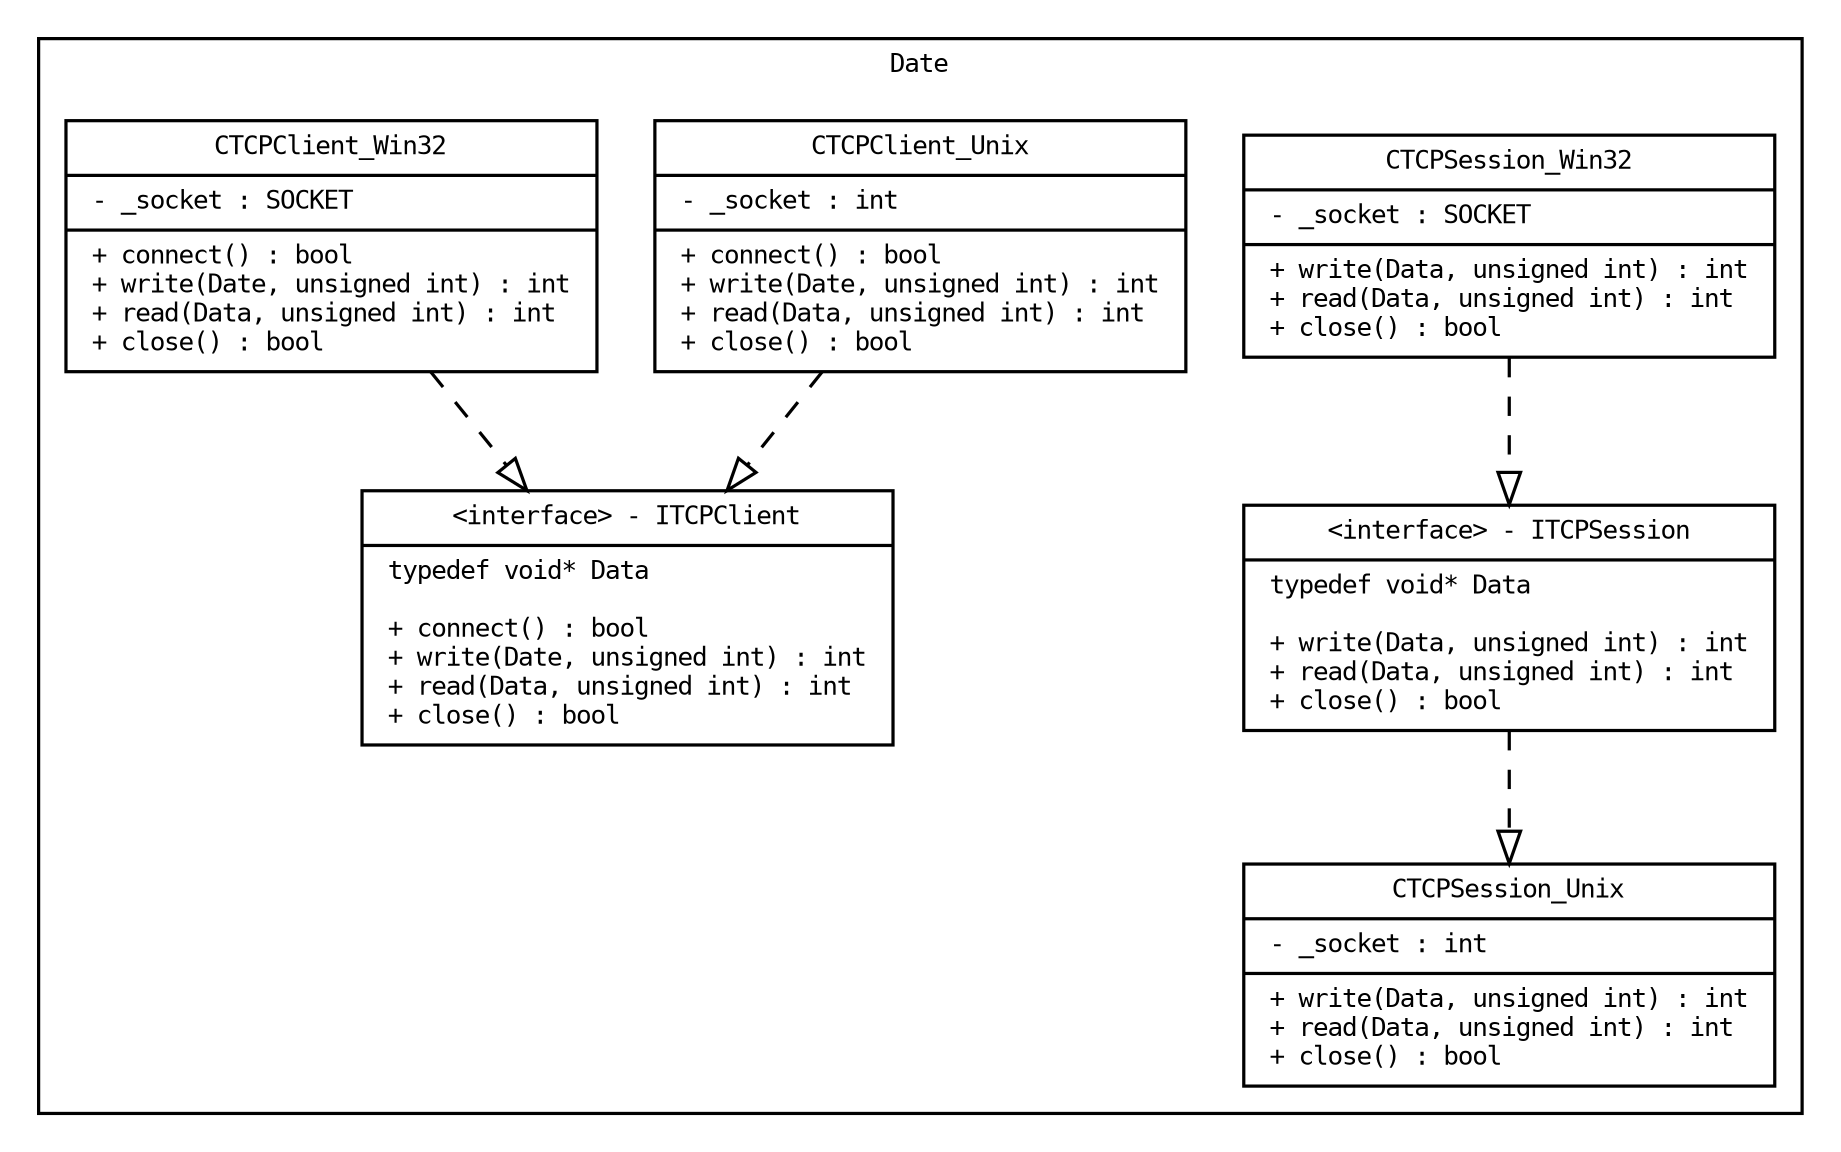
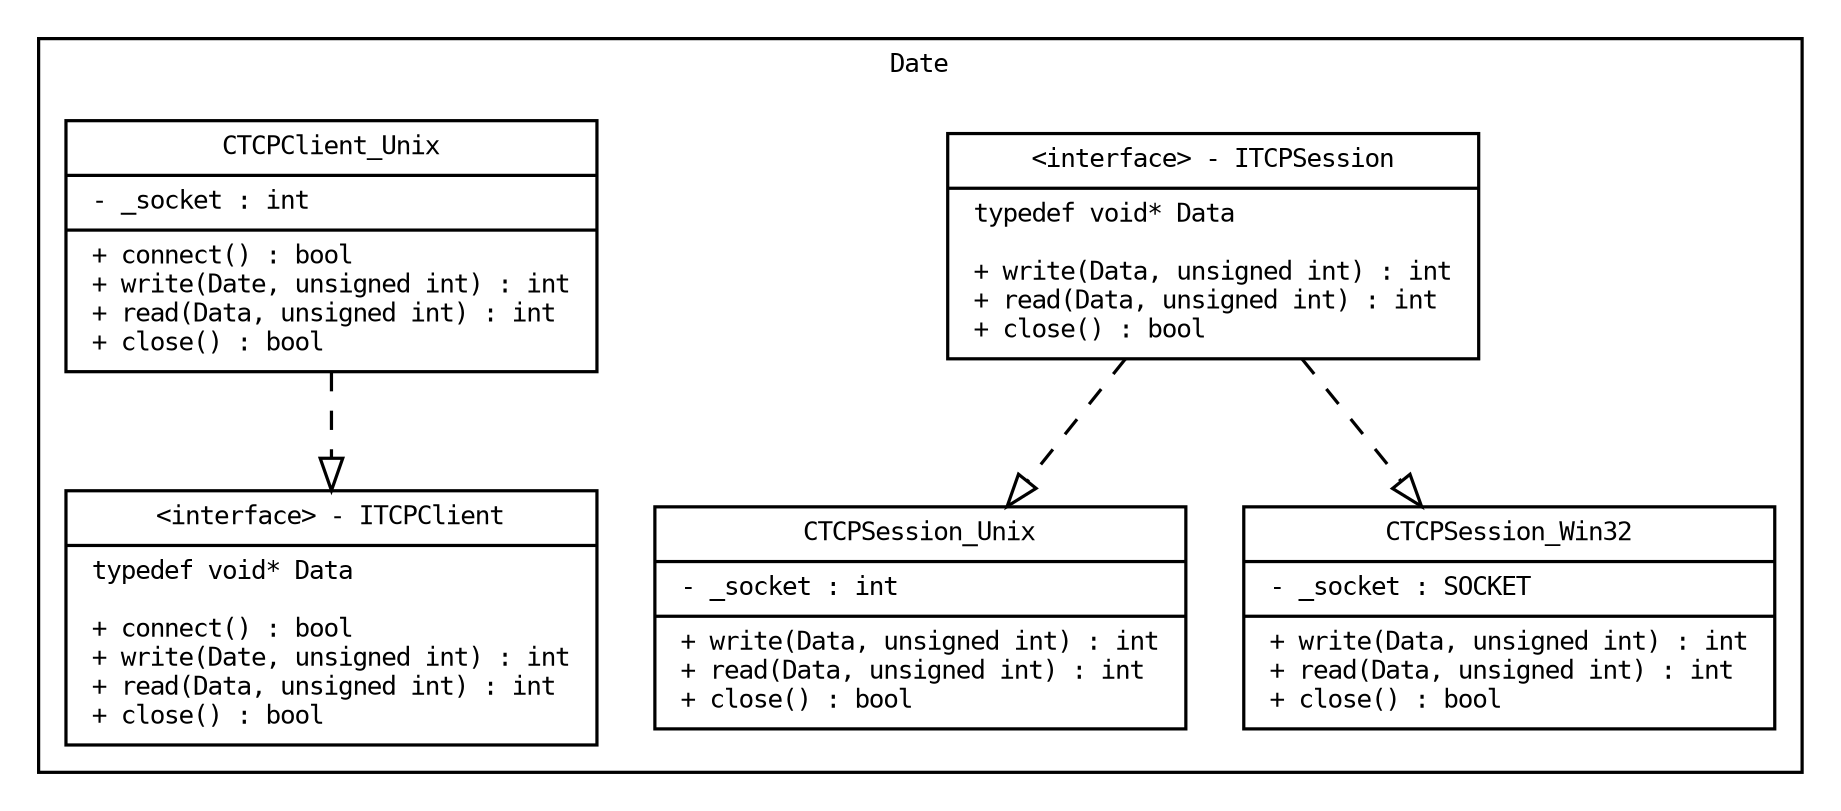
(331, 246) -> none
(1509, 415) -> (1351, 420)
